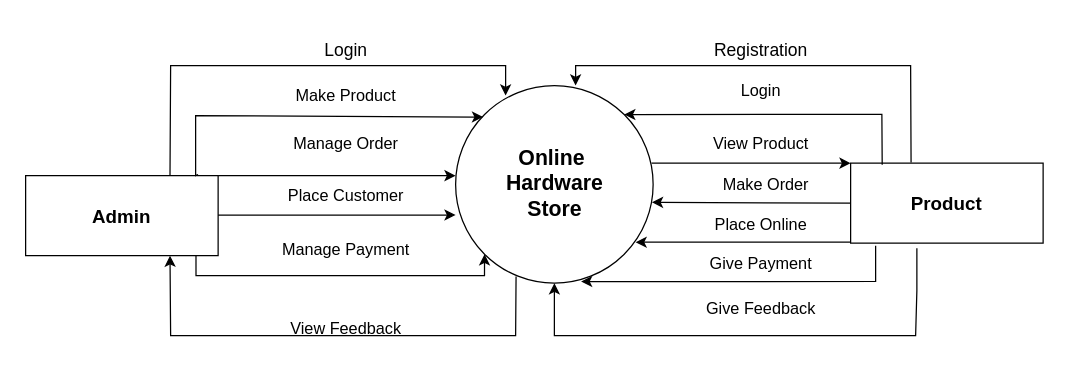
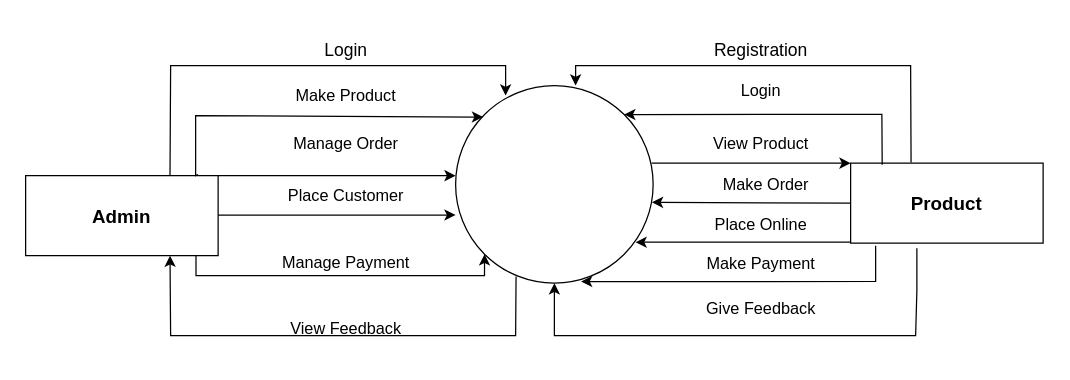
(554, 184) -> none
(346, 249) -> (346, 262)
(761, 263) -> (761, 263)
